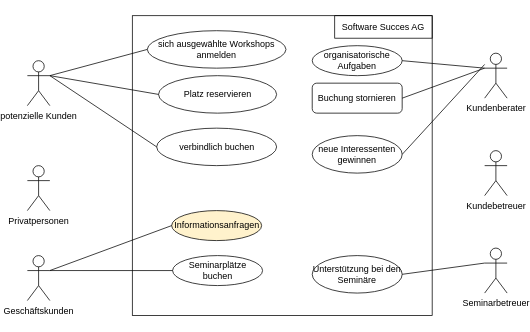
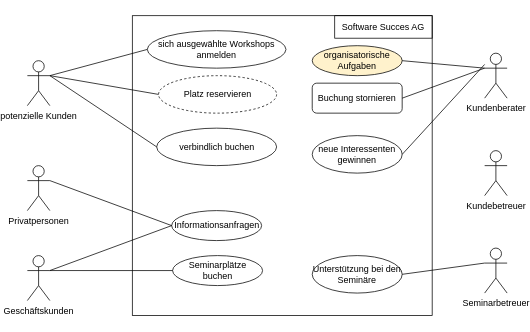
(357, 60) -> (357, 60)
(218, 94) -> (218, 94)
none -> (109, 202)
(217, 225) -> (217, 225)
